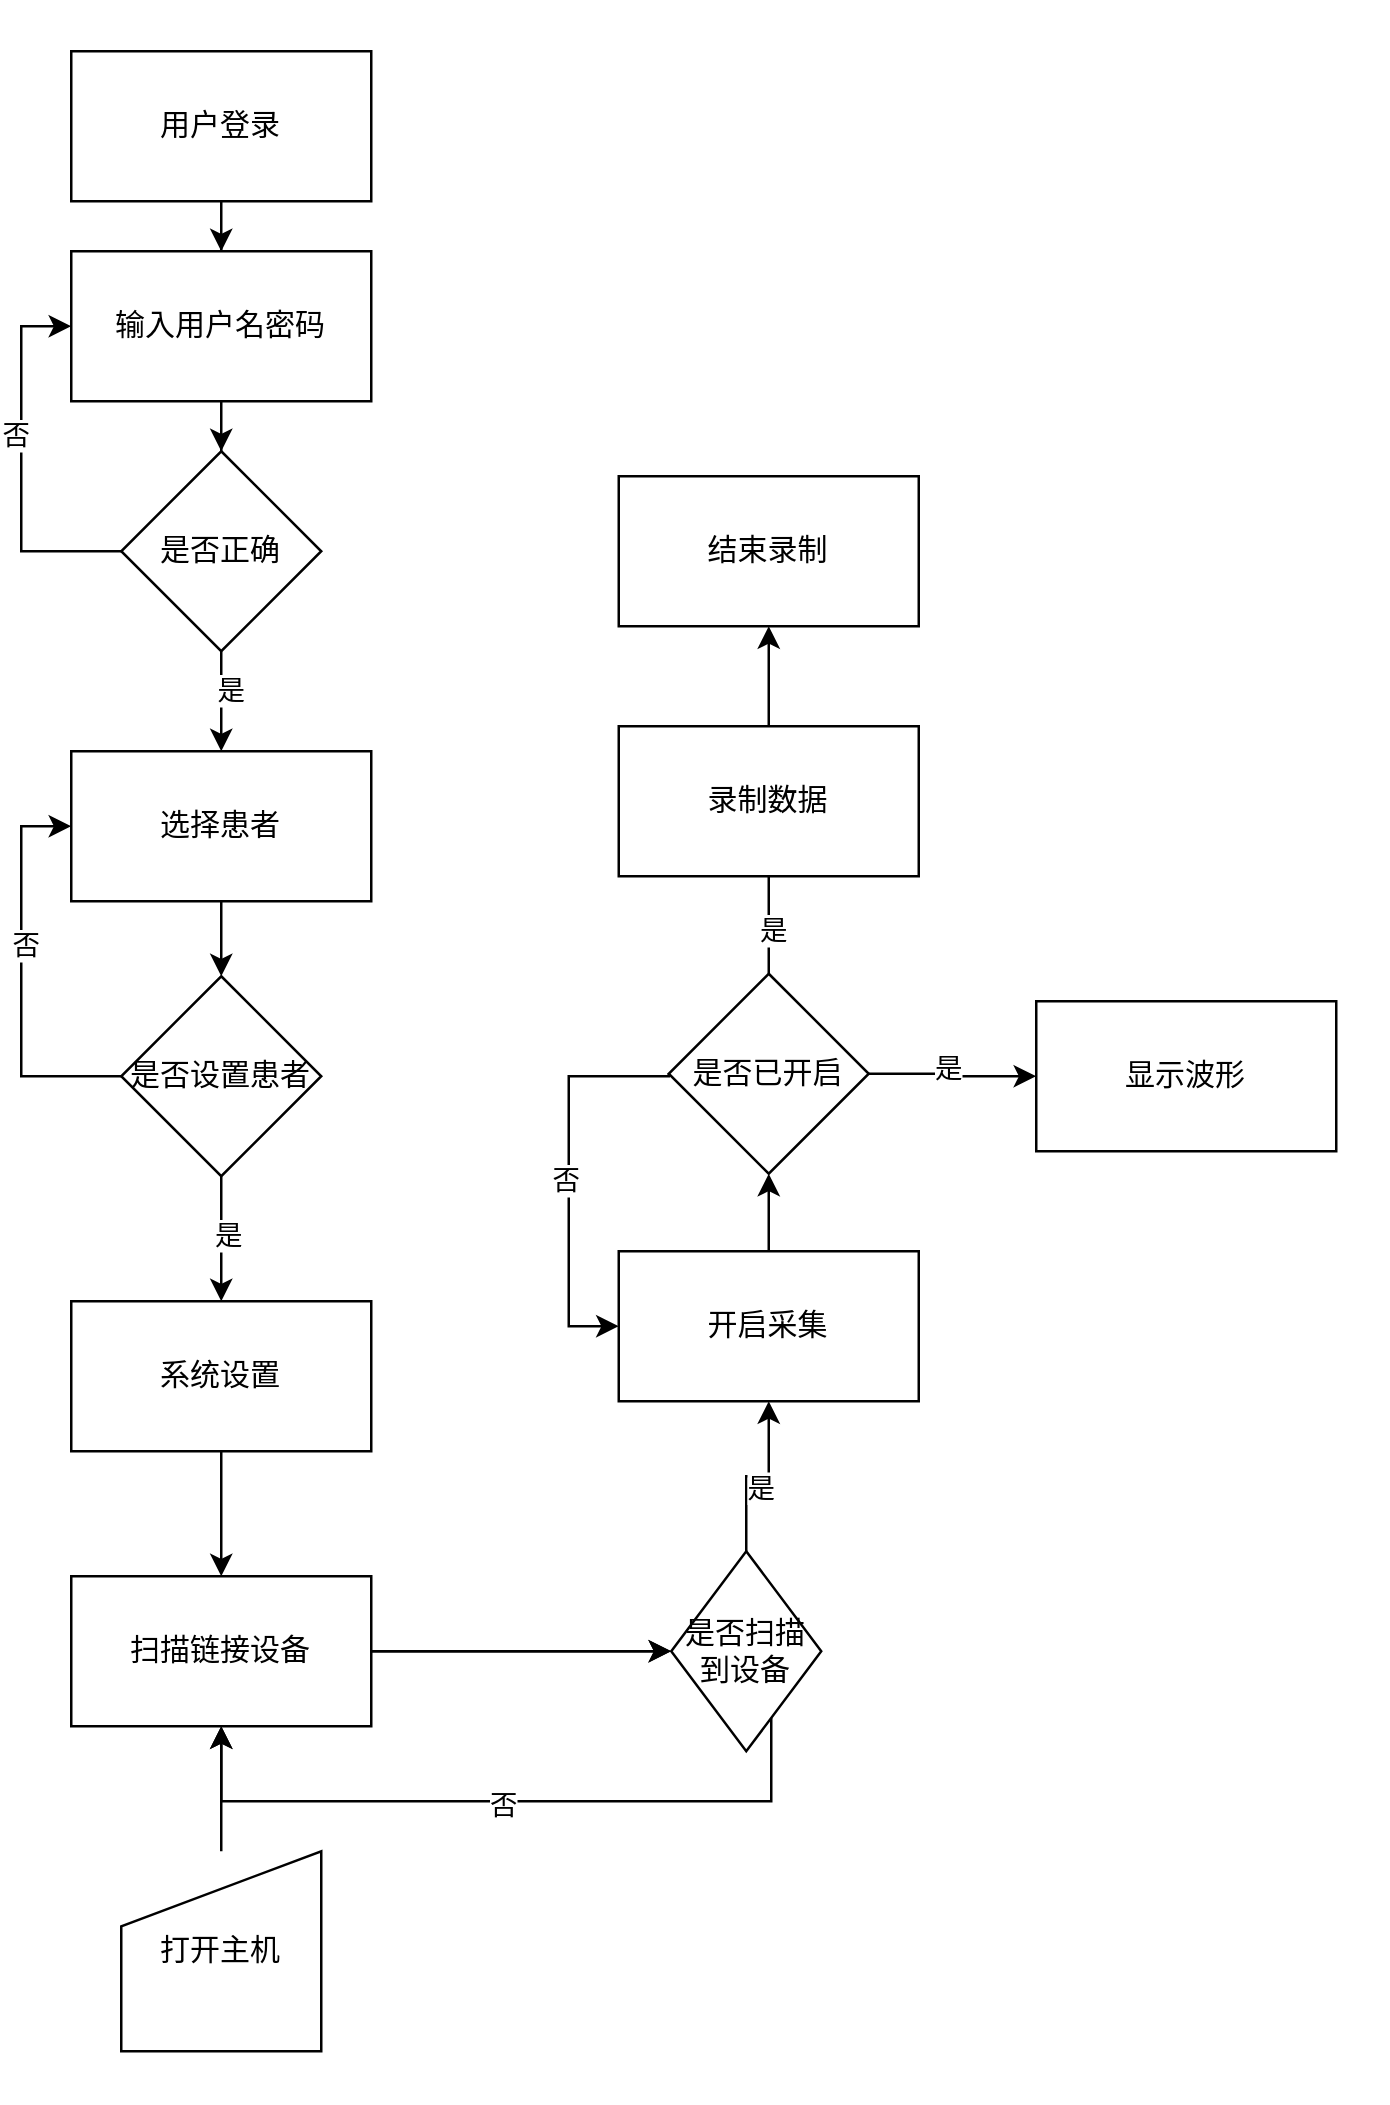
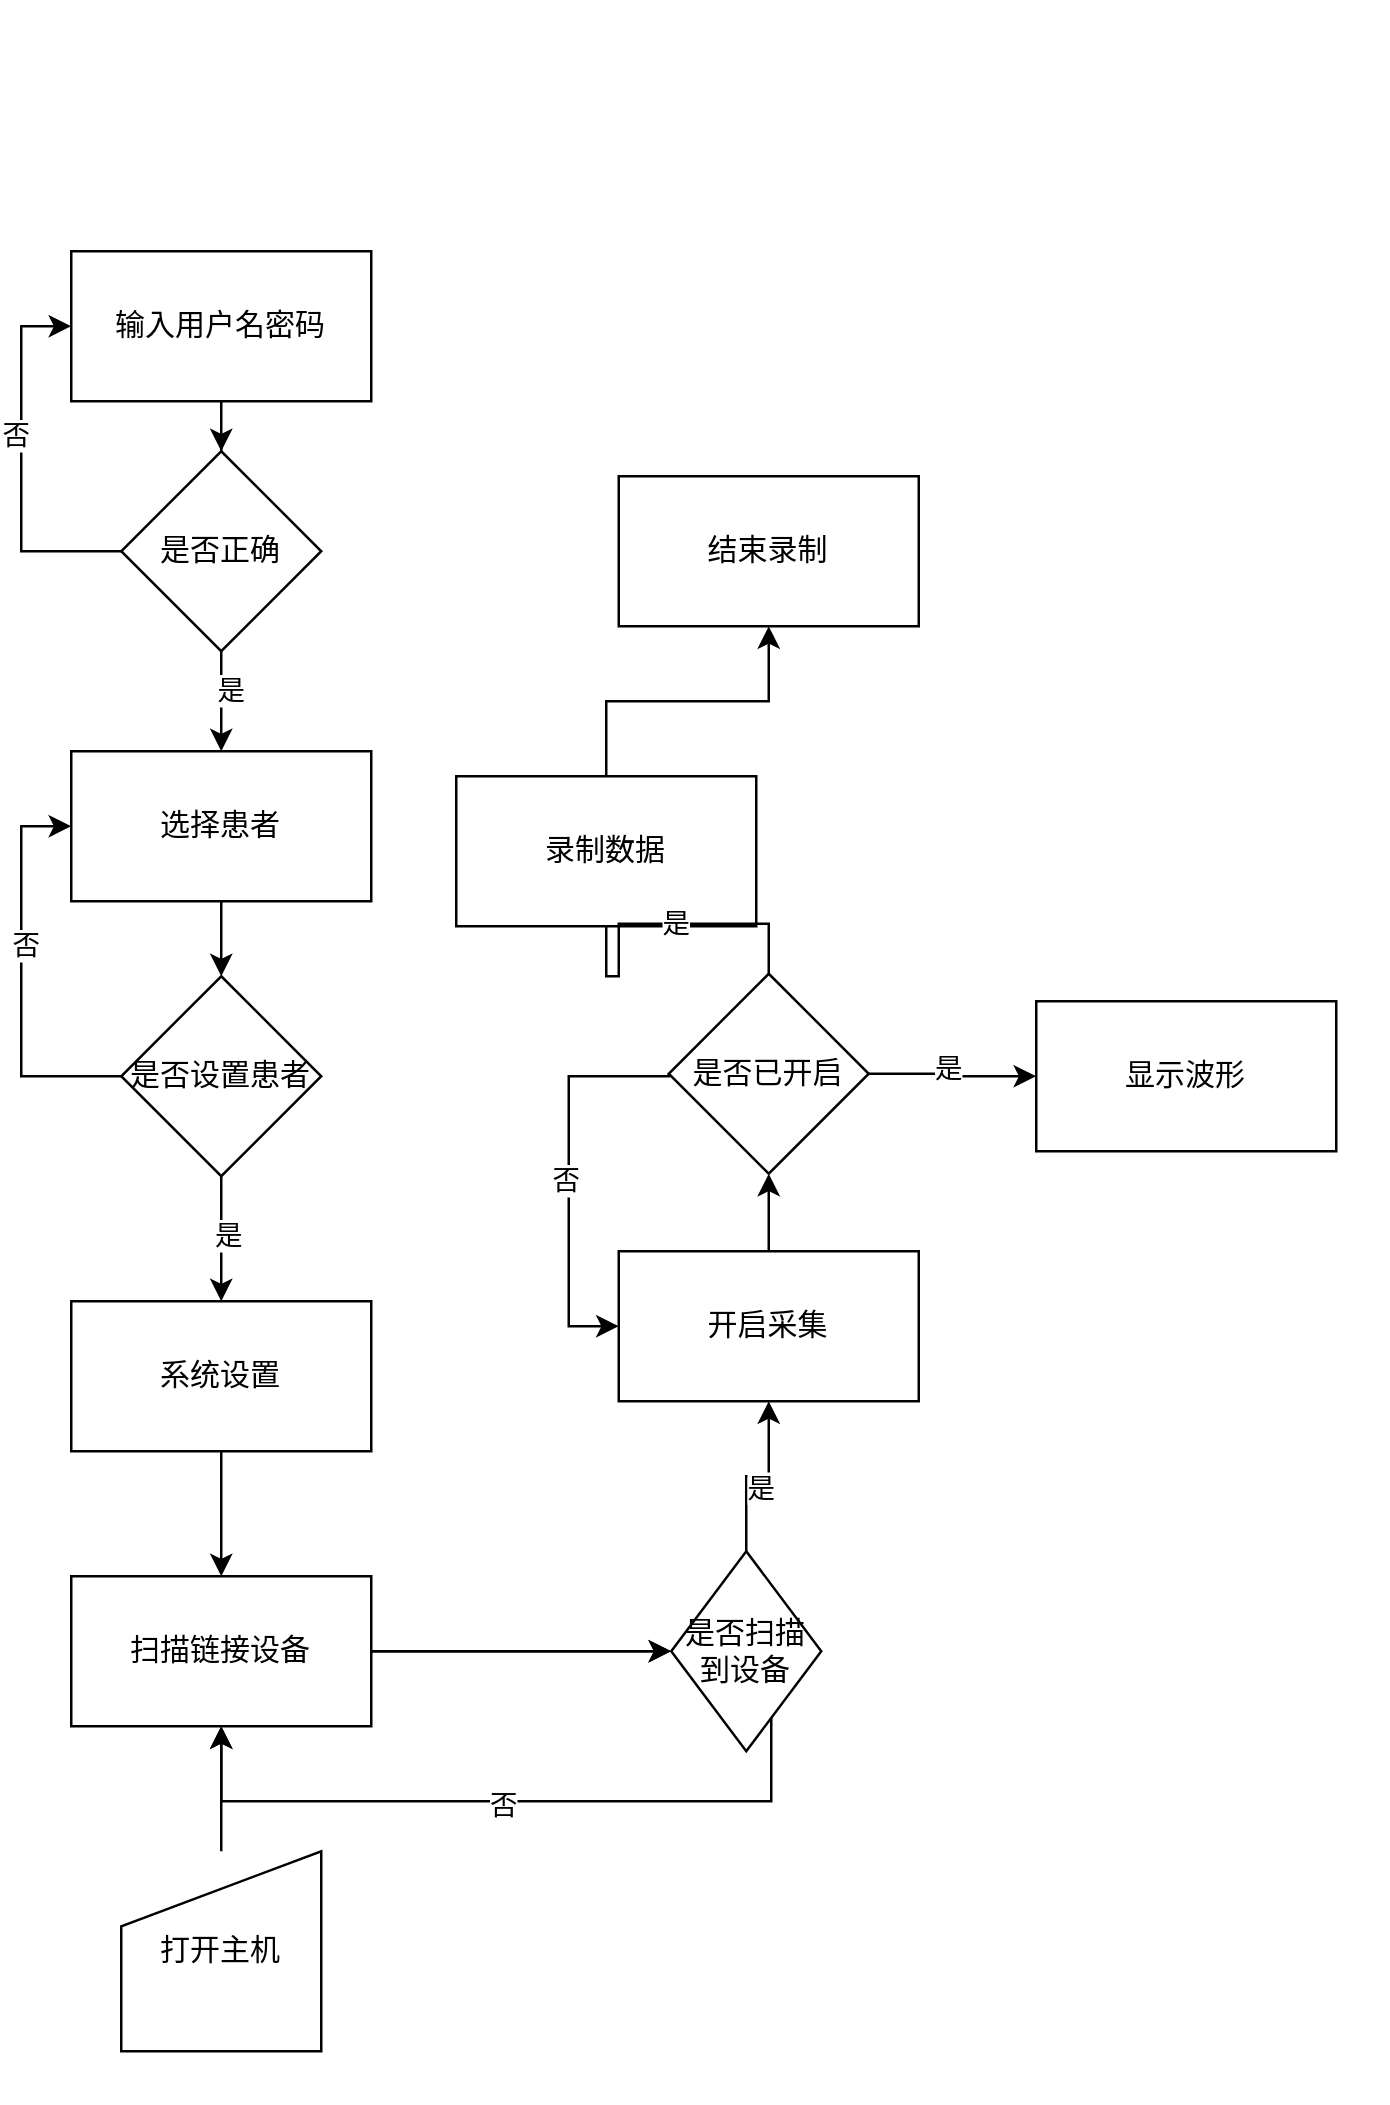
(221, 126) -> none
(221, 234) -> none
(769, 801) -> (606, 851)
